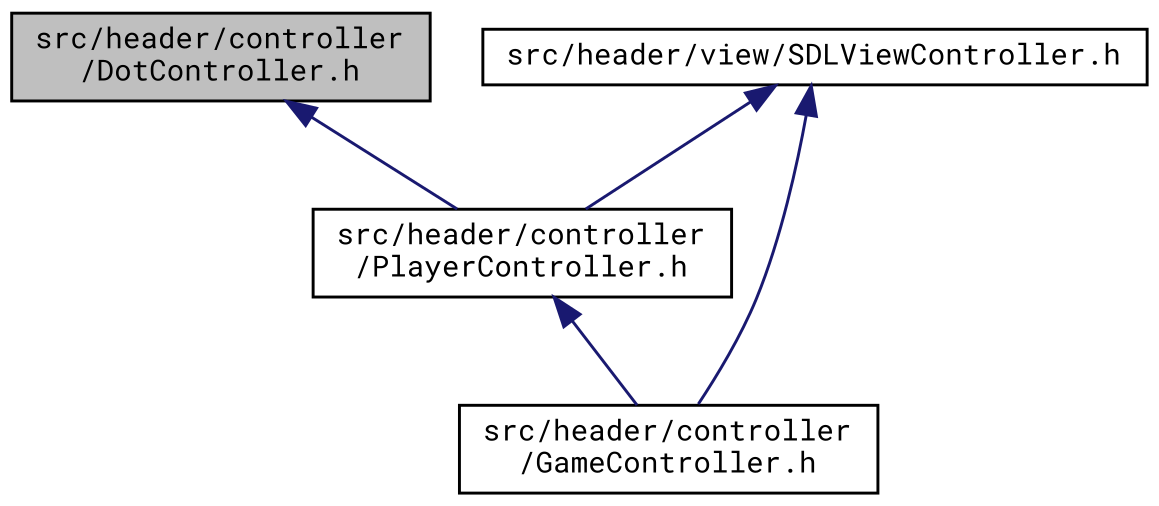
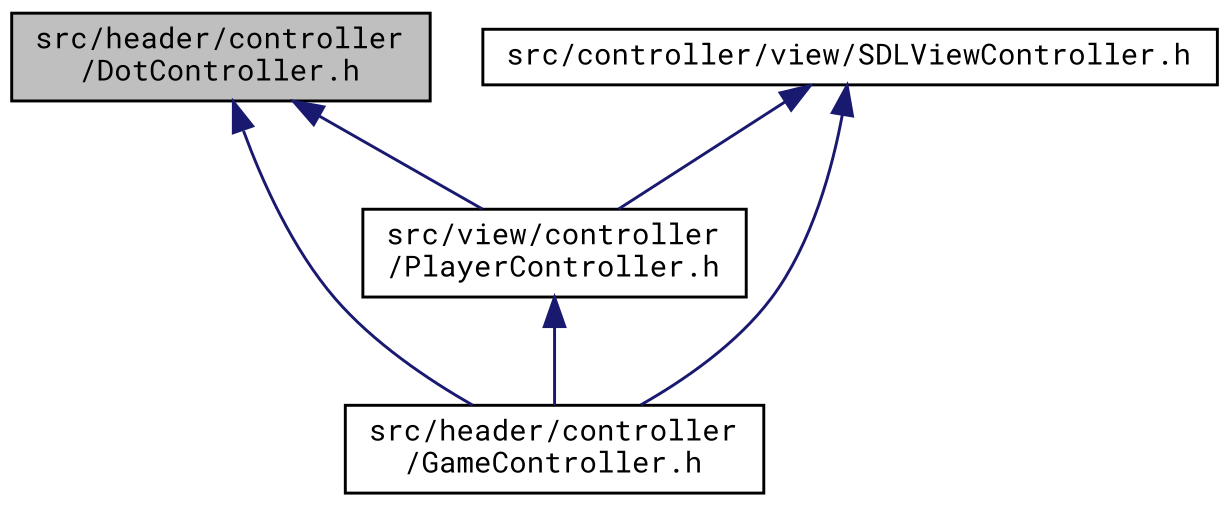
(815, 57) -> (850, 57)
(522, 253) -> (555, 253)
none -> (330, 292)
